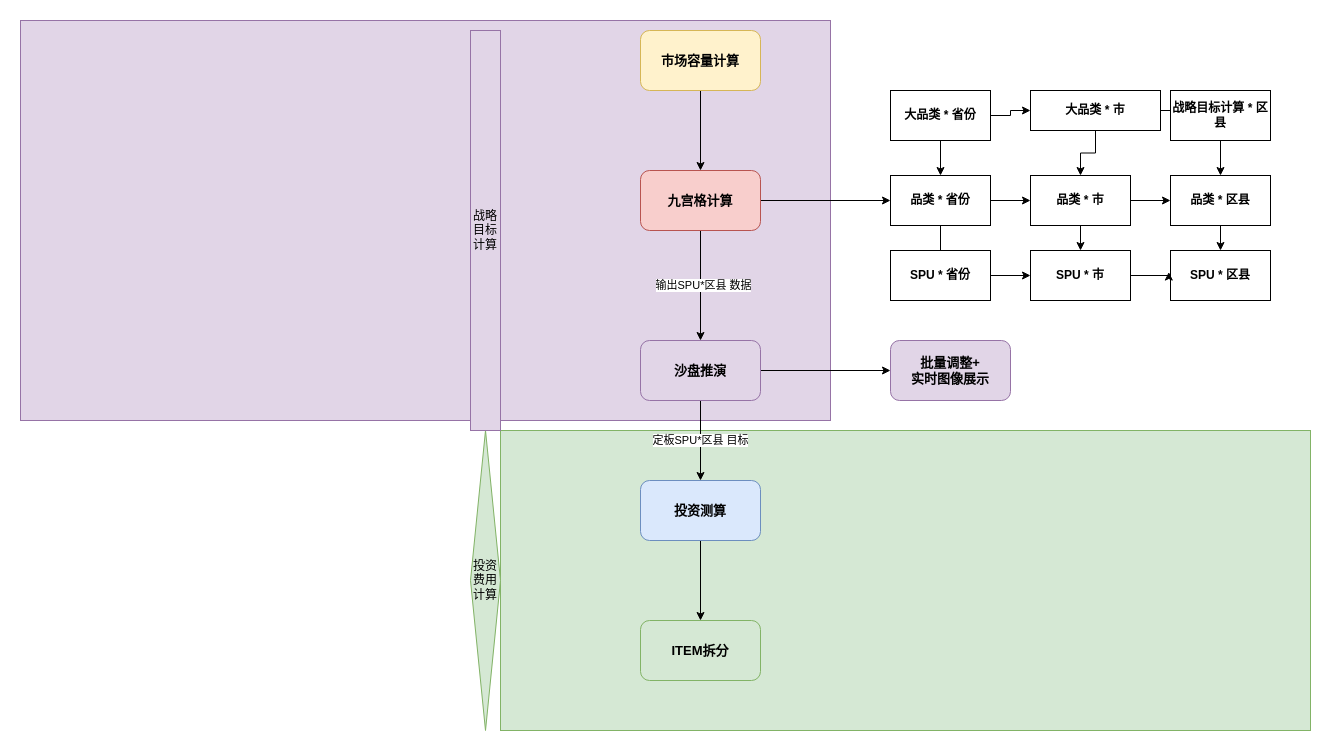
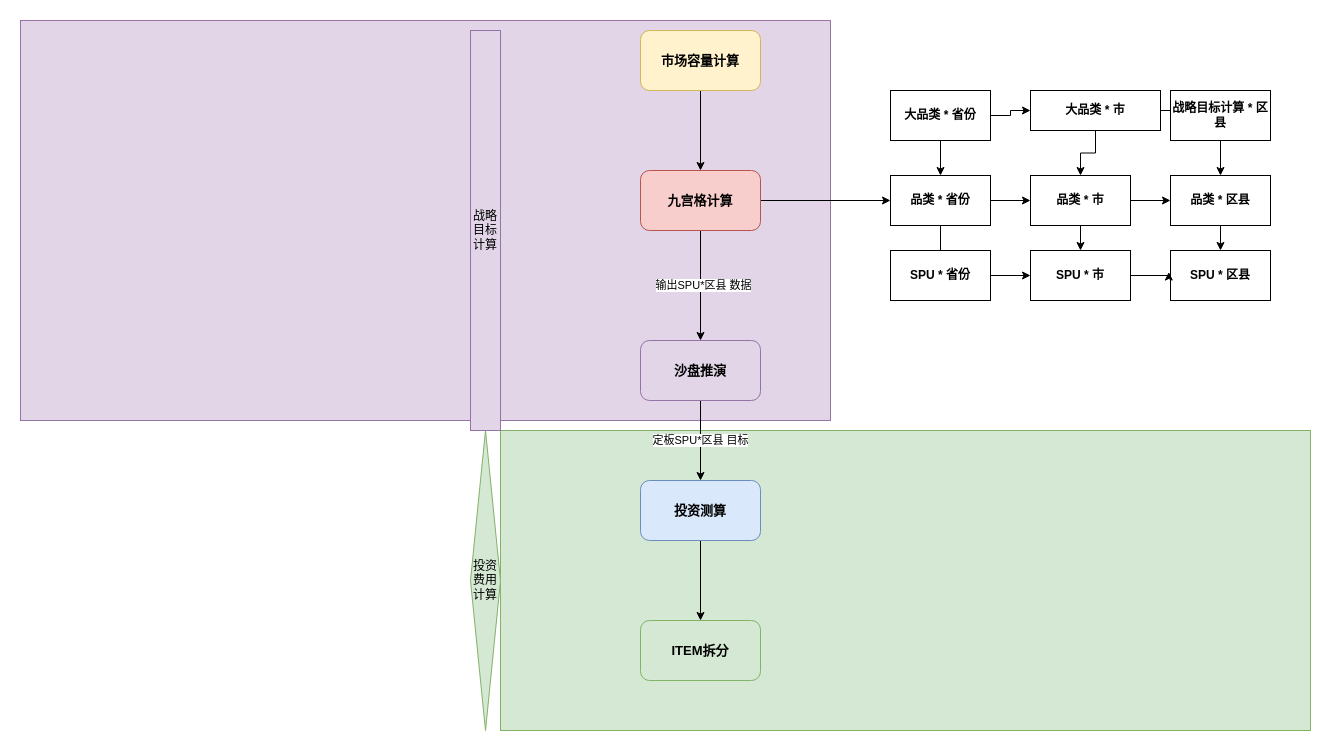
(822, 371) -> none
(951, 371) -> none
